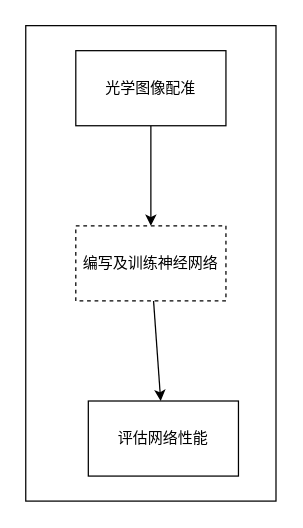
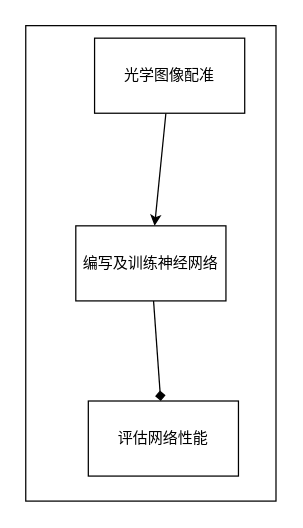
(151, 88) -> (169, 76)
(151, 263) -> (151, 263)
(160, 391) -> (160, 390)
